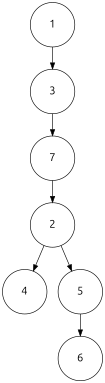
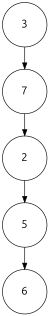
(53, 25) -> none
(25, 292) -> none
